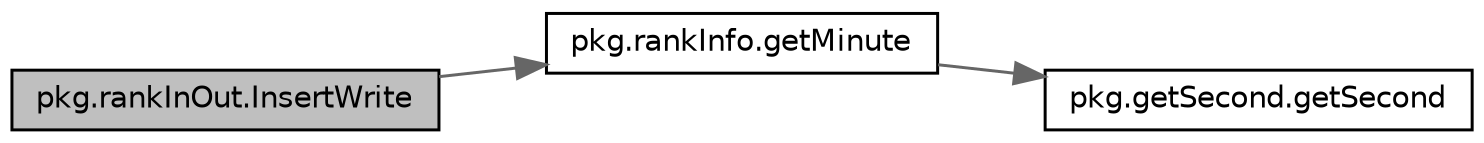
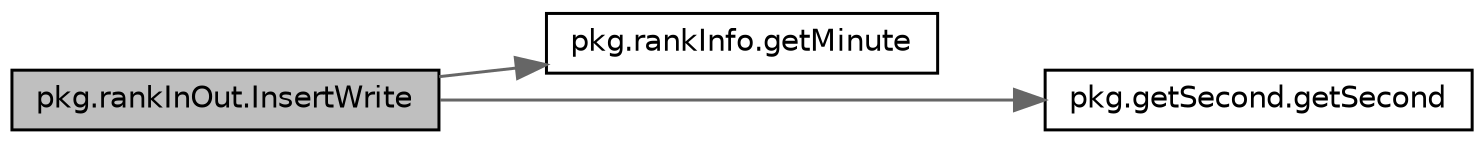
(976, 69) -> (727, 100)
